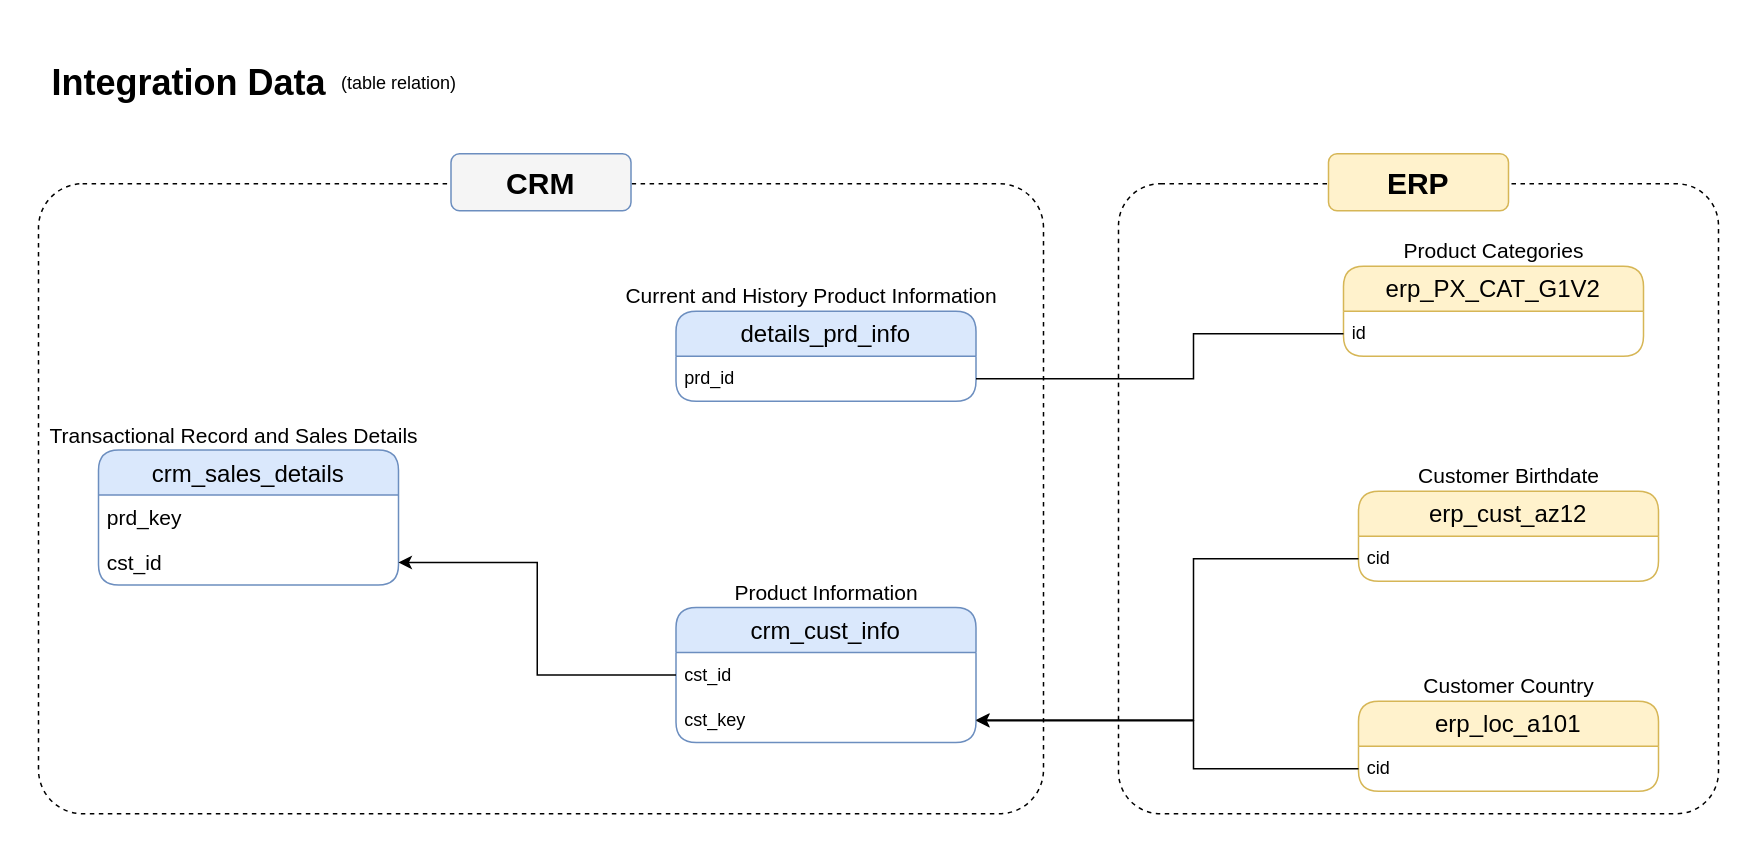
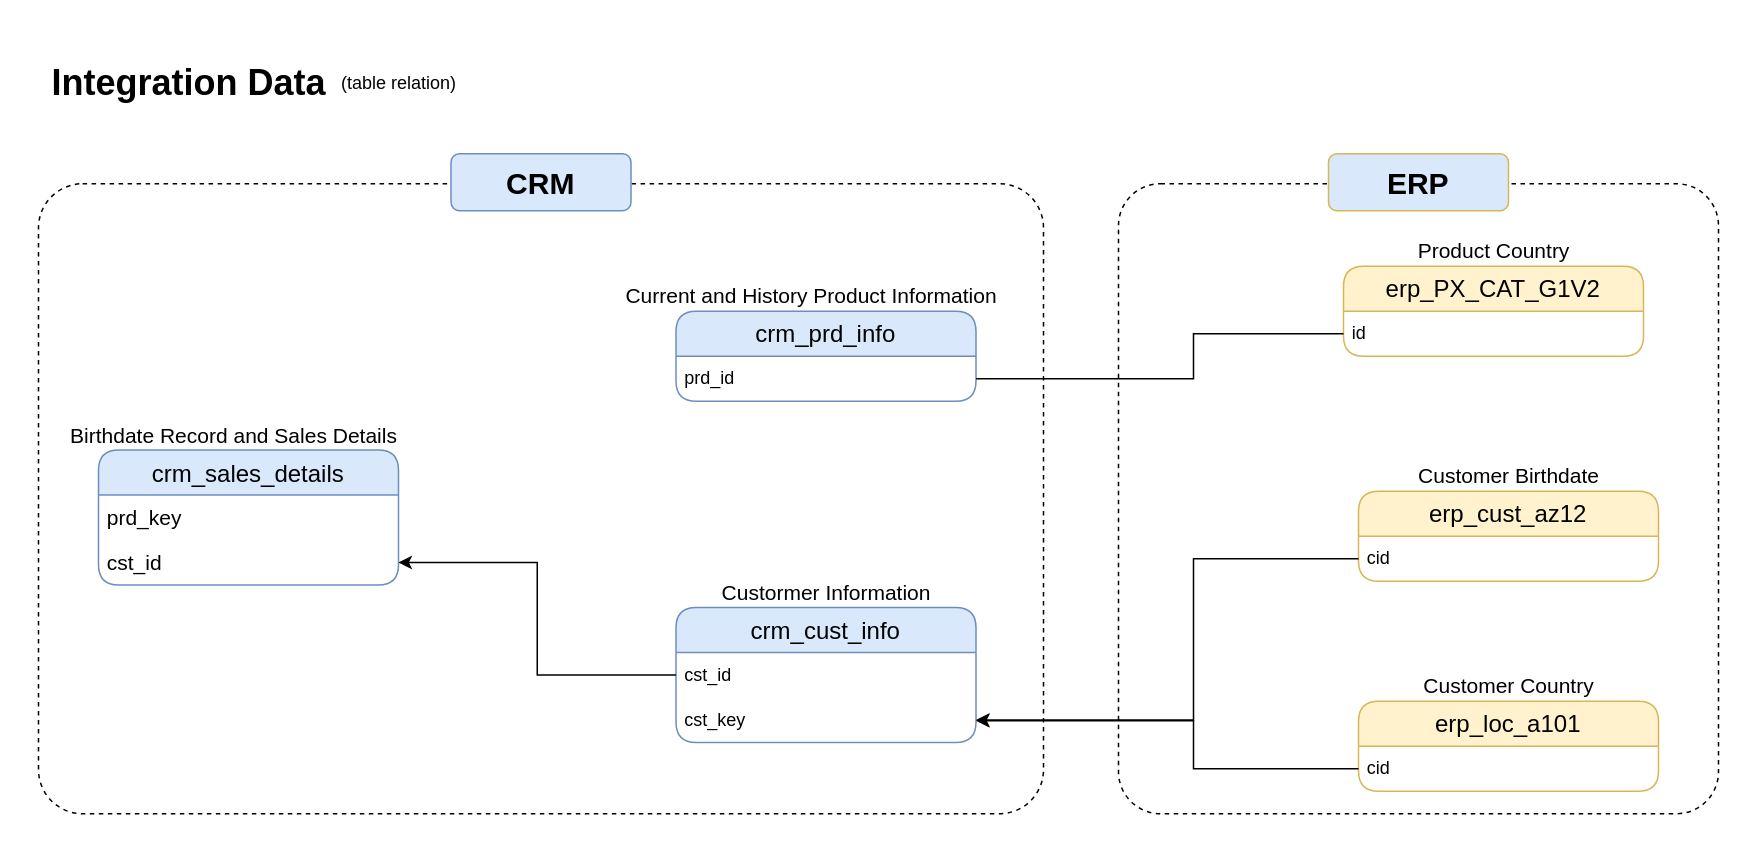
(541, 182) -> (541, 182)
(1418, 182) -> (1418, 182)
(1494, 251) -> (1494, 251)
(826, 334) -> (826, 334)
(234, 436) -> (234, 436)
(827, 593) -> (827, 593)
